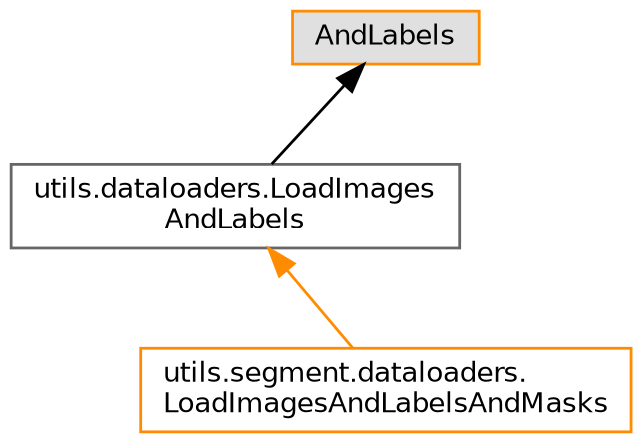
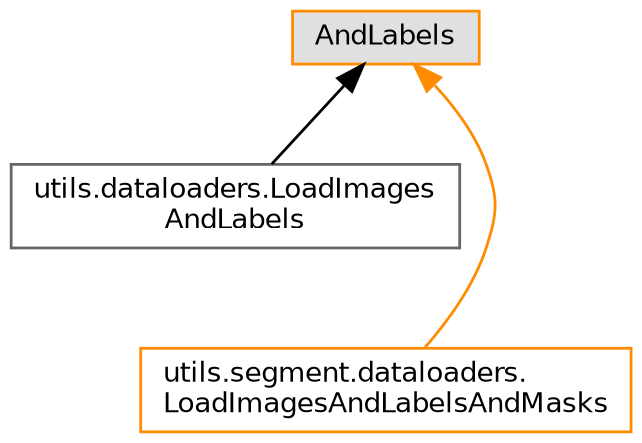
(320, 309) -> (494, 217)
